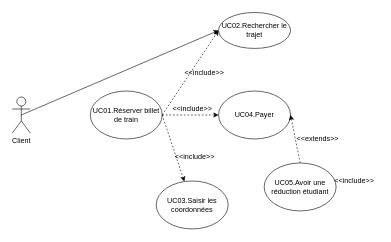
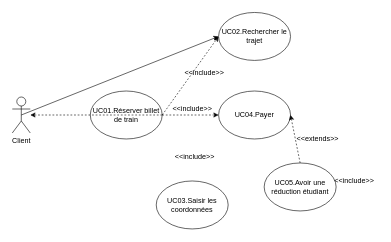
(255, 30) -> (255, 36)
(178, 162) -> (35, 115)
